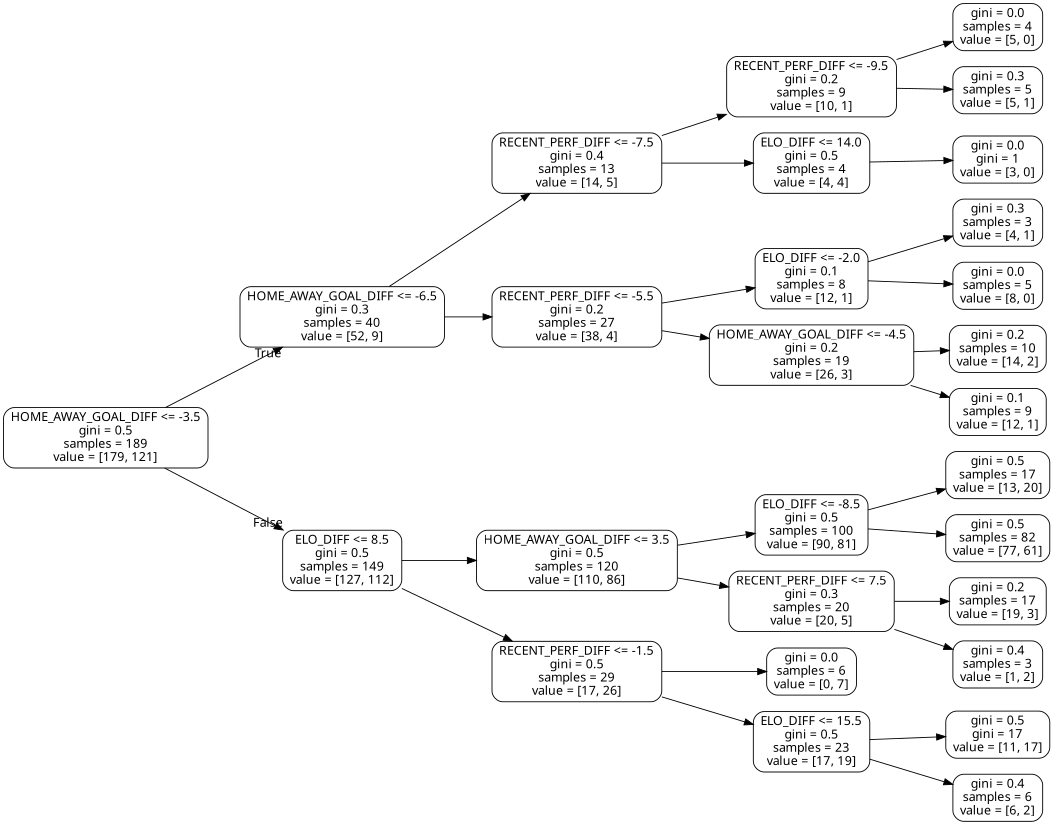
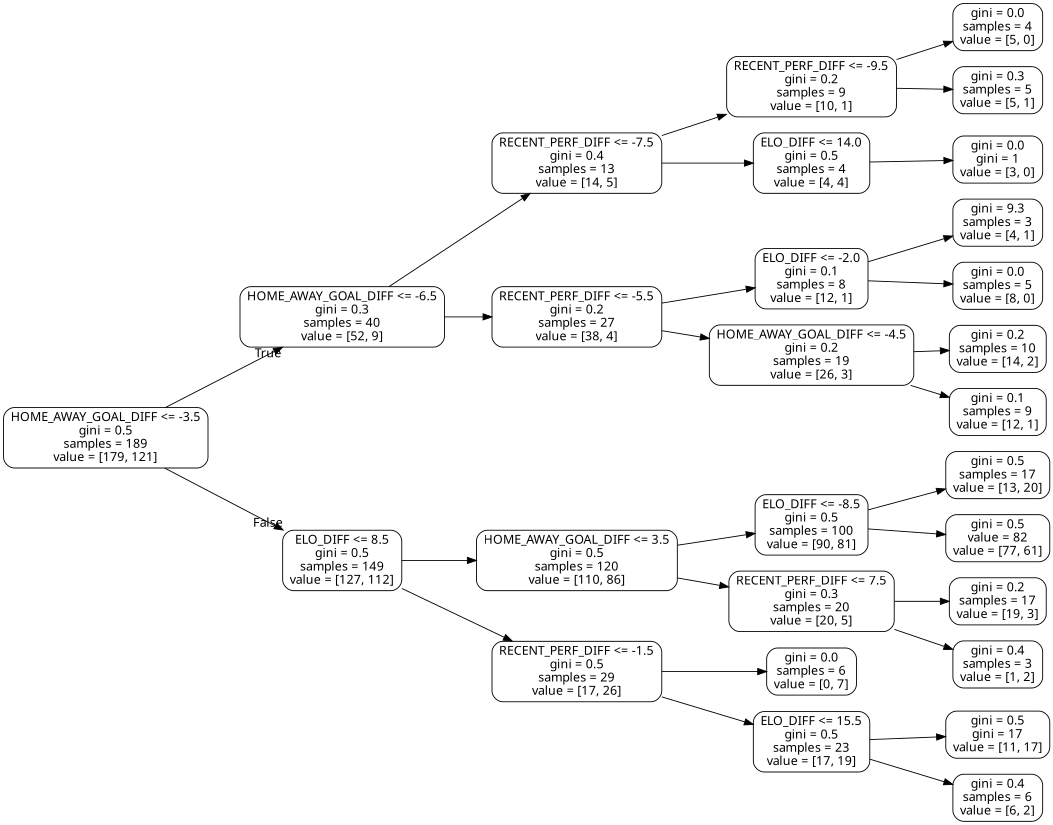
(998, 223) -> (998, 223)
(998, 538) -> (998, 538)
